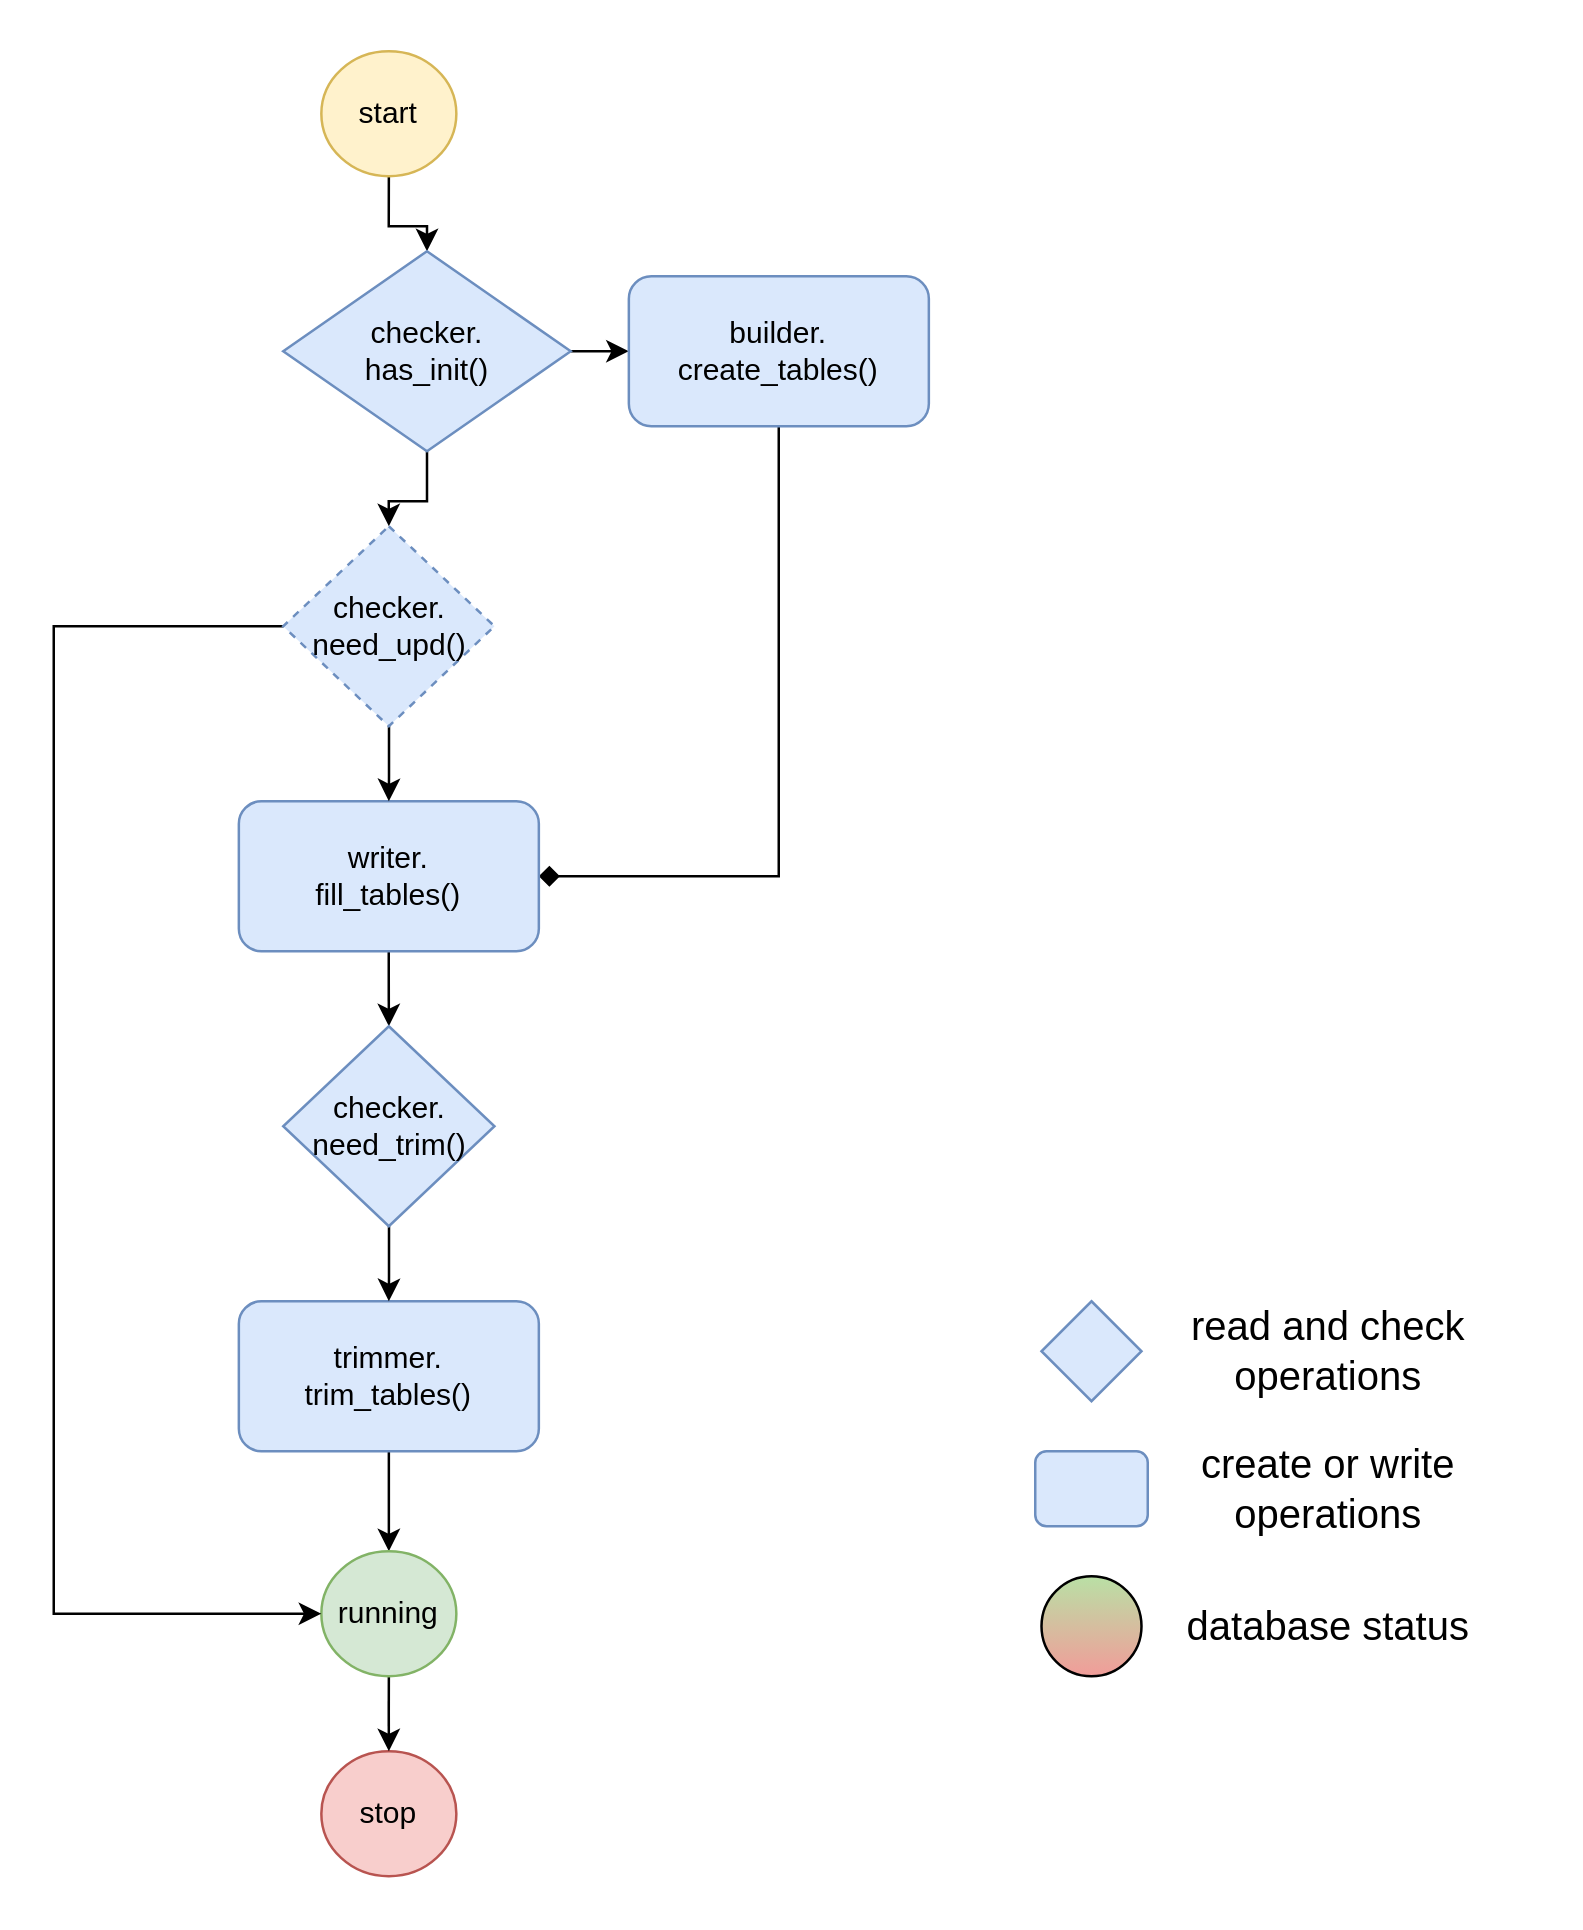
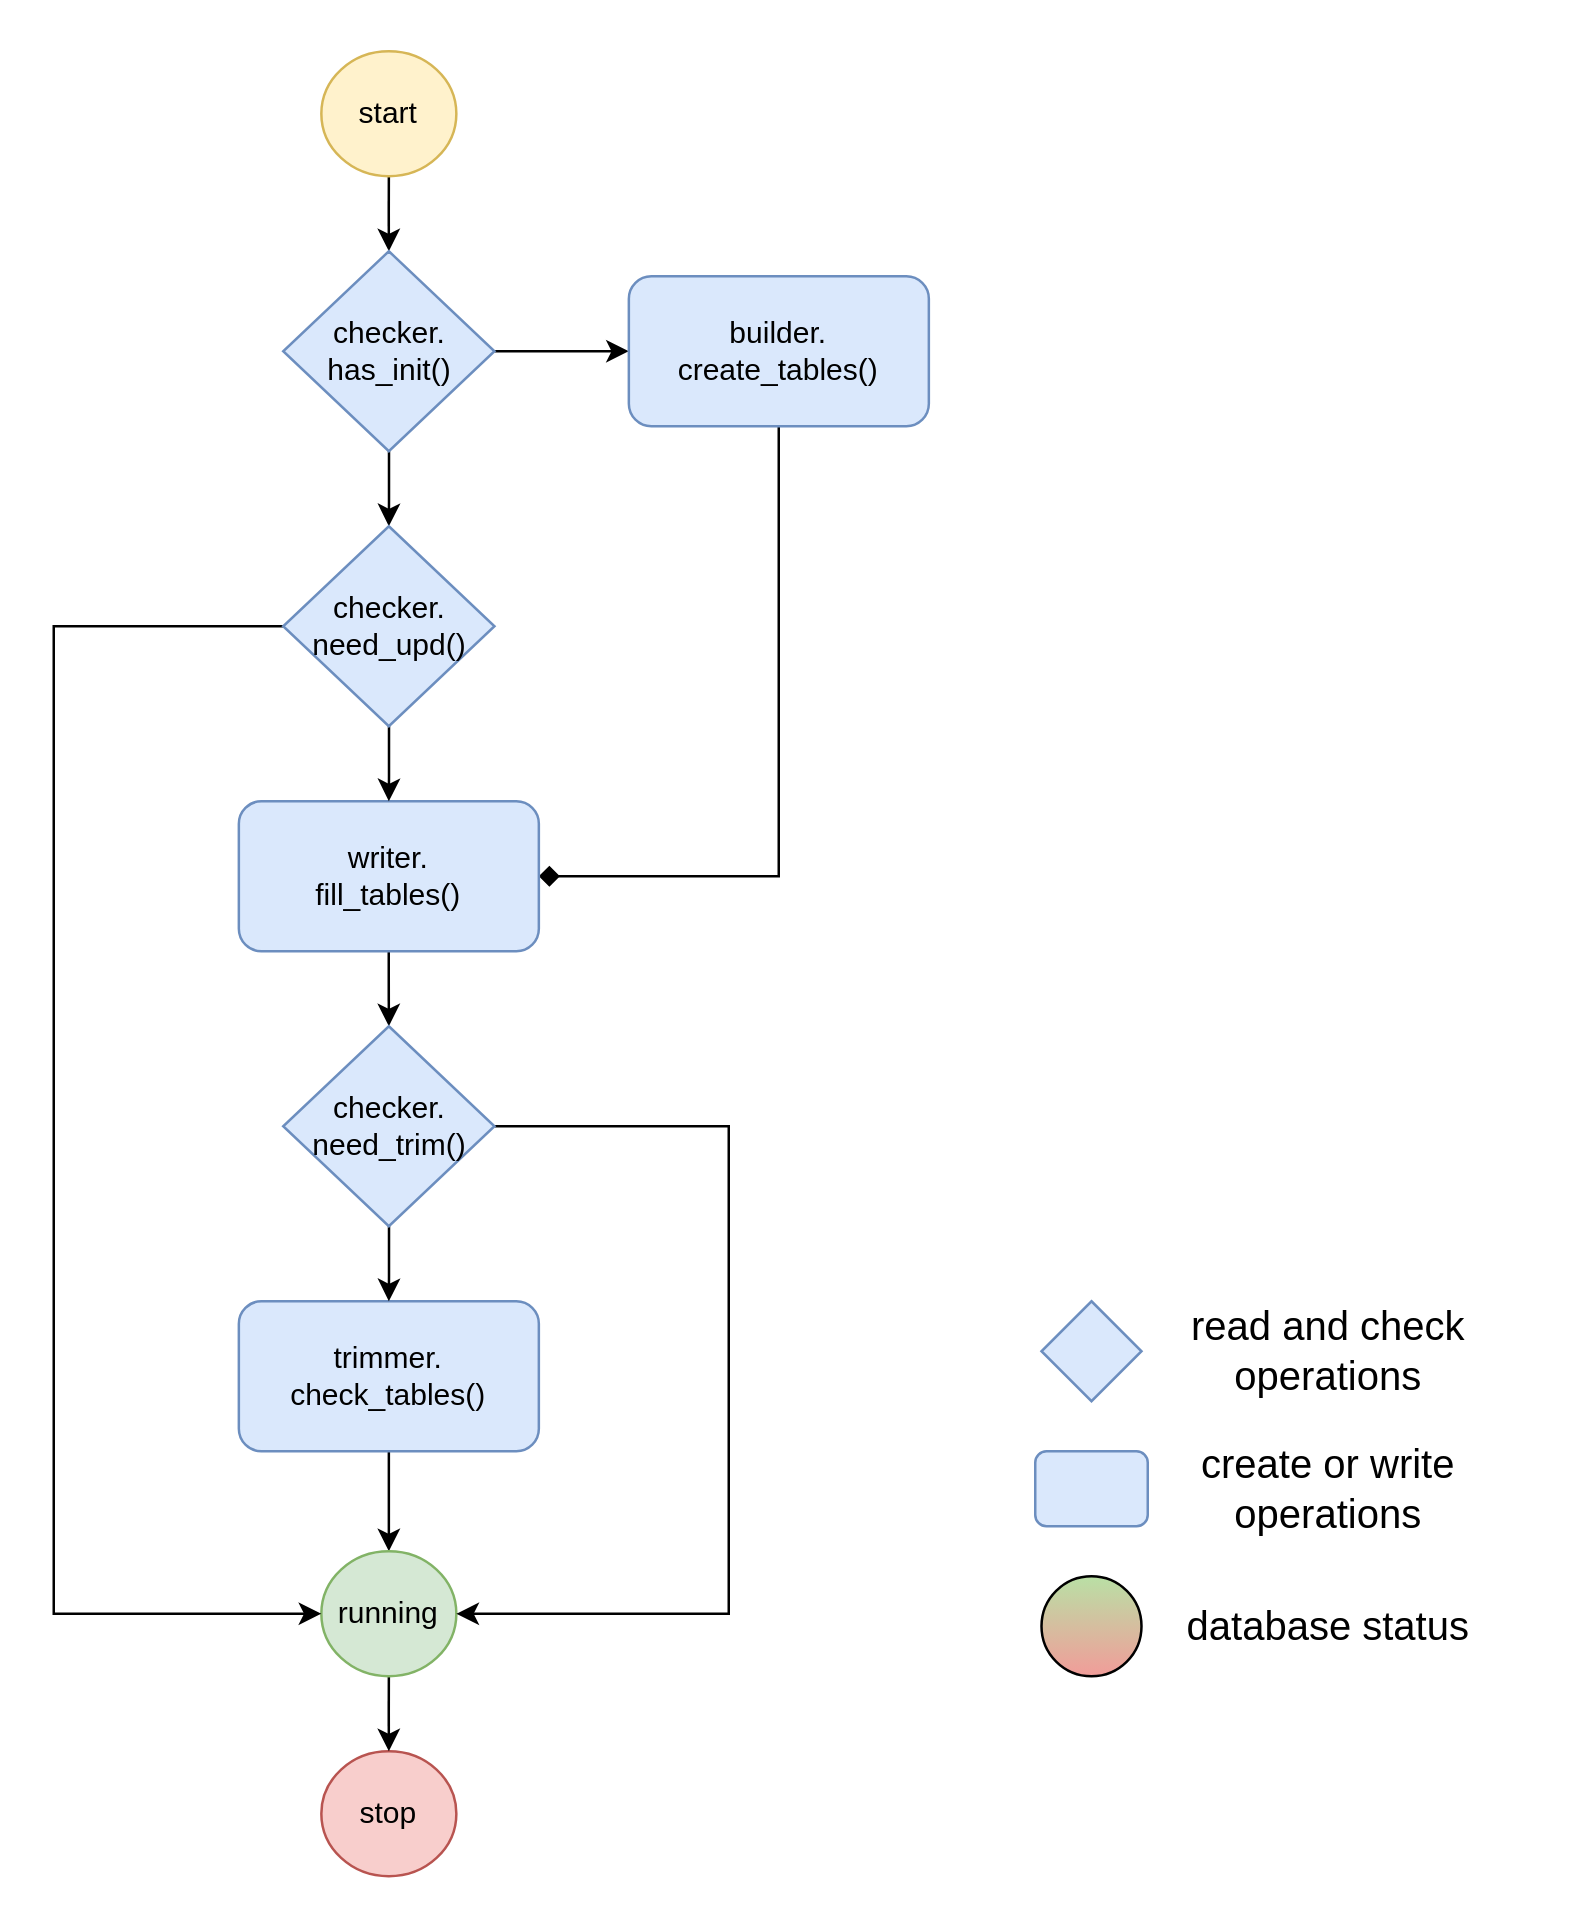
(427, 351) -> (389, 351)
(389, 626) -> (389, 626)
(389, 1376) -> (389, 1376)
none -> (729, 1381)
